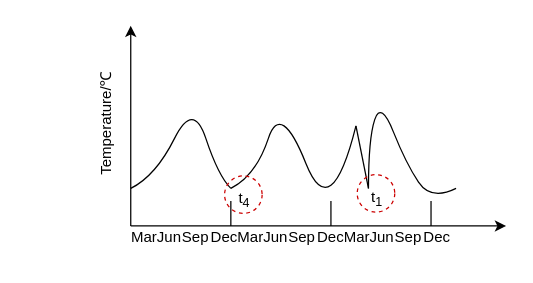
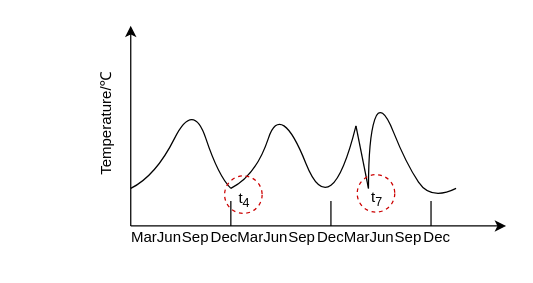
(377, 198) -> (377, 198)
